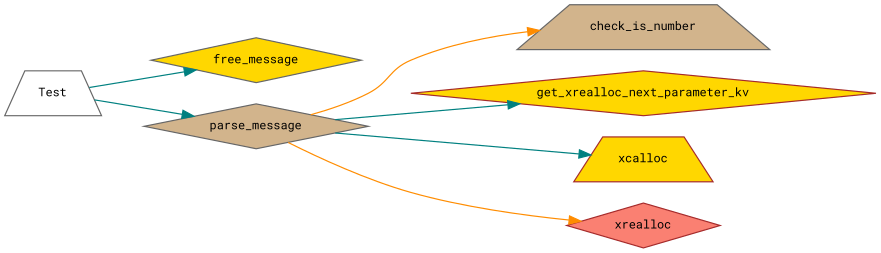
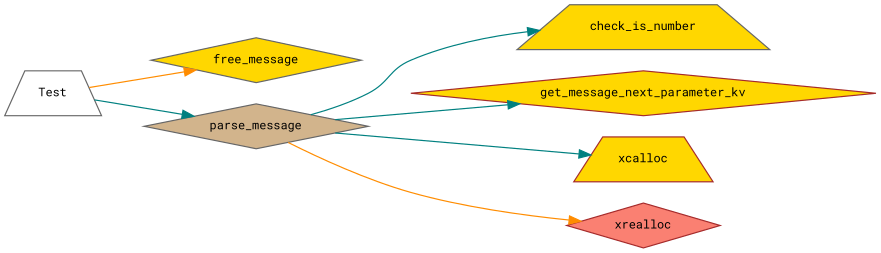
(643, 27) -> (643, 27)
(413, 59) -> (413, 59)
(137, 80) -> (137, 80)
(643, 93) -> (643, 93)
